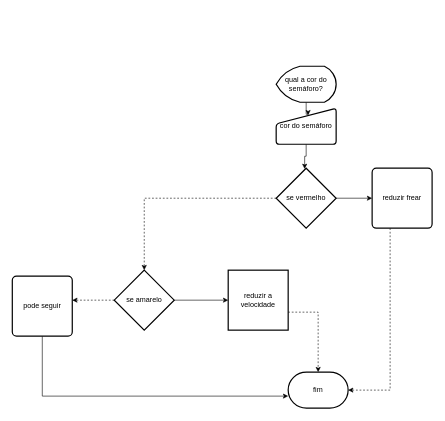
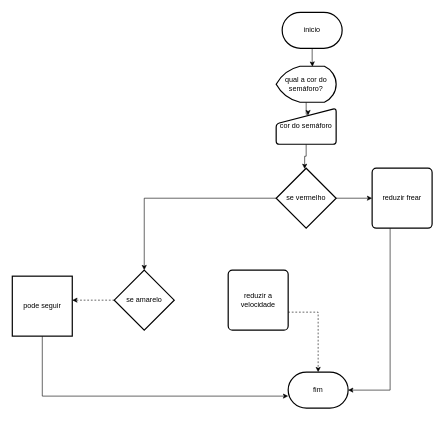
none -> (312, 30)
none -> (312, 49)
(176, 198) -> (176, 198)
(222, 300) -> none
(258, 300) -> (258, 300)
(42, 306) -> (42, 306)
(390, 328) -> (390, 328)
